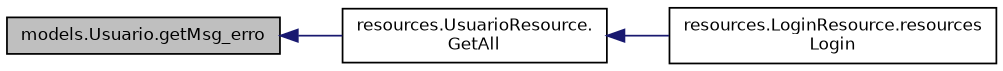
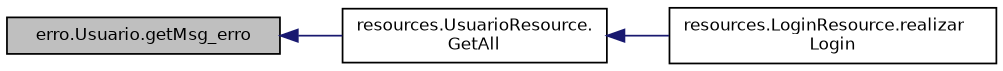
(143, 36) -> (143, 36)
(833, 36) -> (833, 36)
